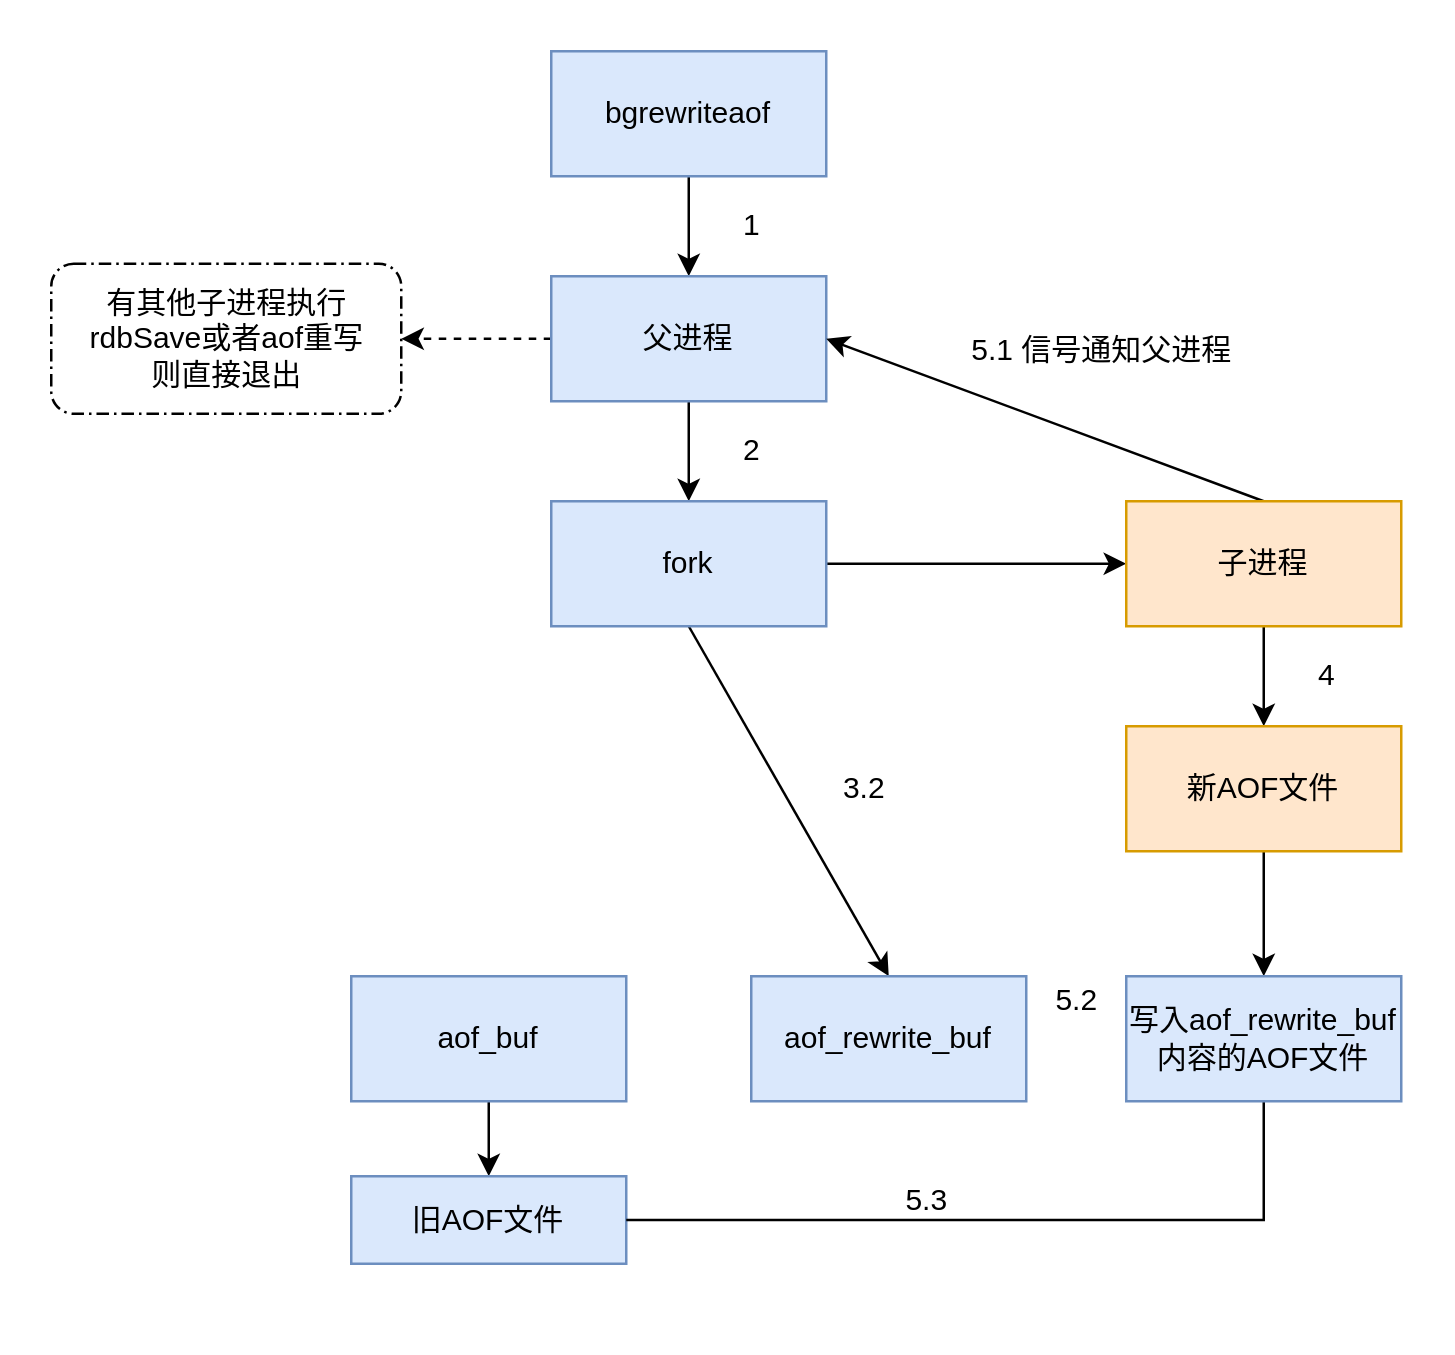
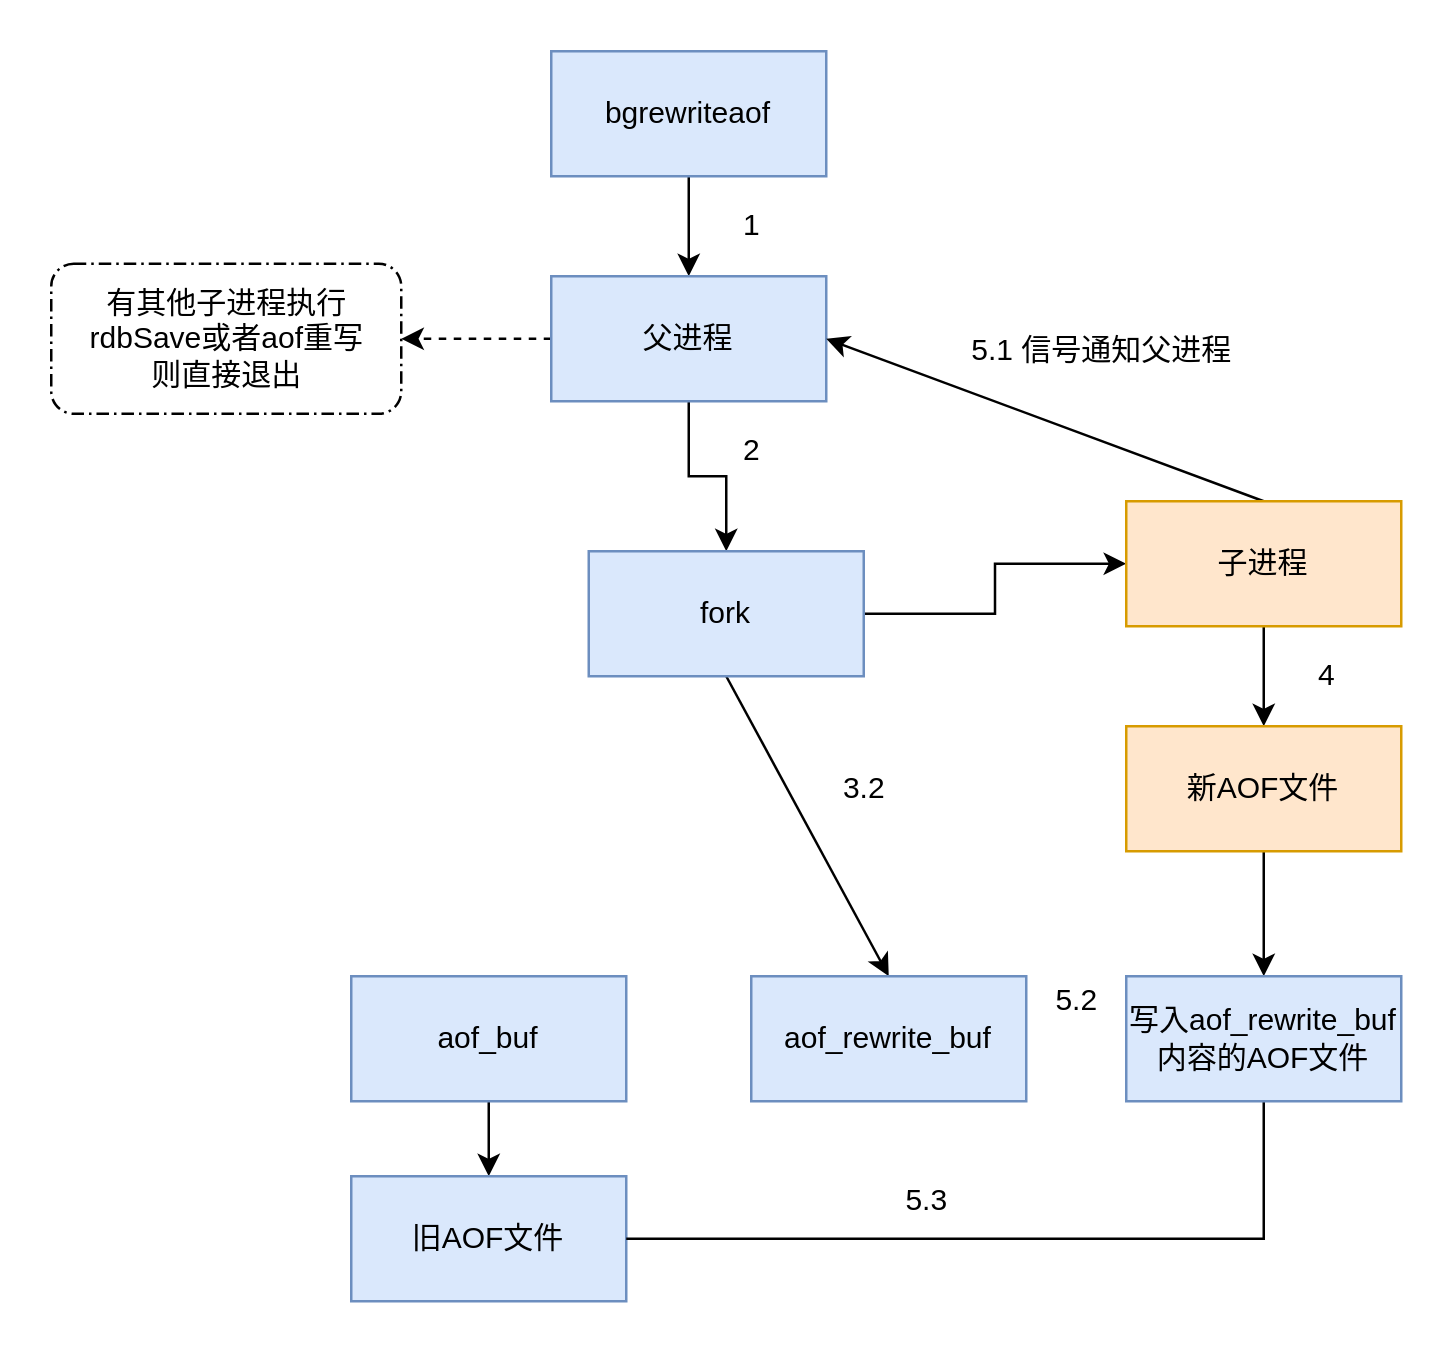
(689, 564) -> (726, 614)
(489, 1220) -> (489, 1239)
